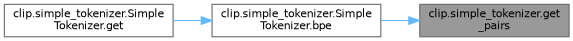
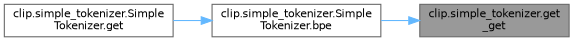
(494, 21) -> (494, 21)
